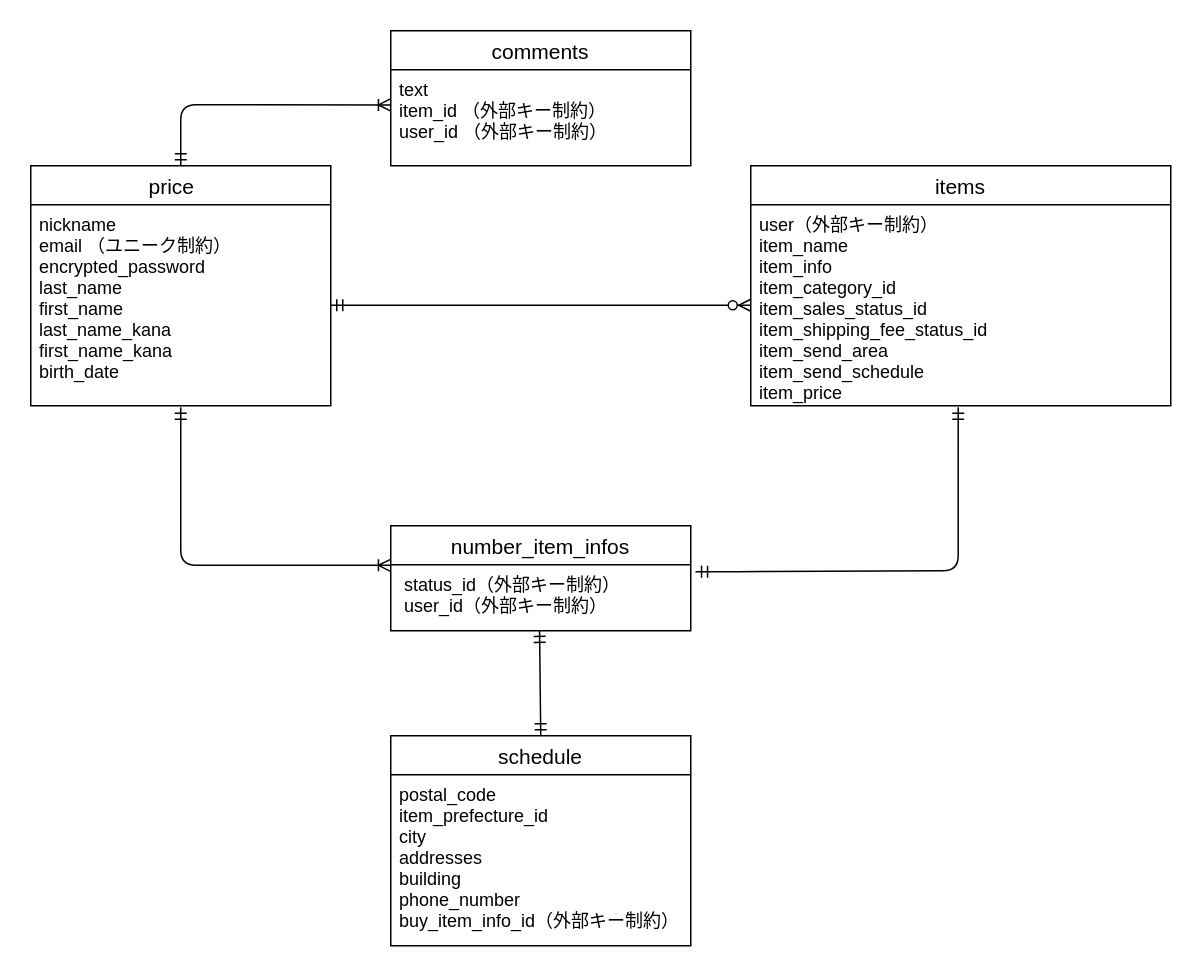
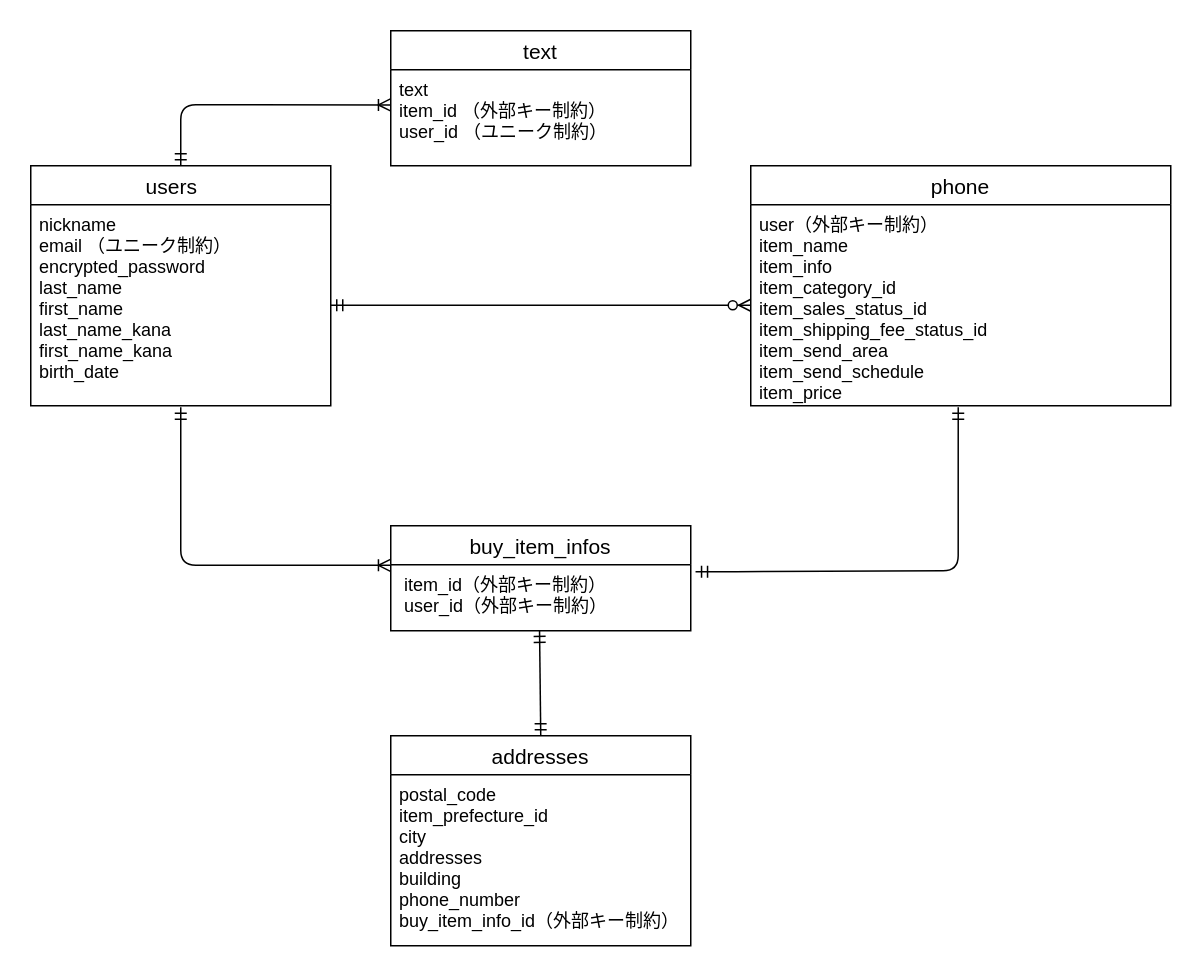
(540, 52) -> (540, 52)
(419, 90) -> (419, 90)
(180, 187) -> (180, 187)
(960, 187) -> (960, 187)
(540, 547) -> (540, 547)
(514, 585) -> (502, 585)
(540, 757) -> (540, 757)
